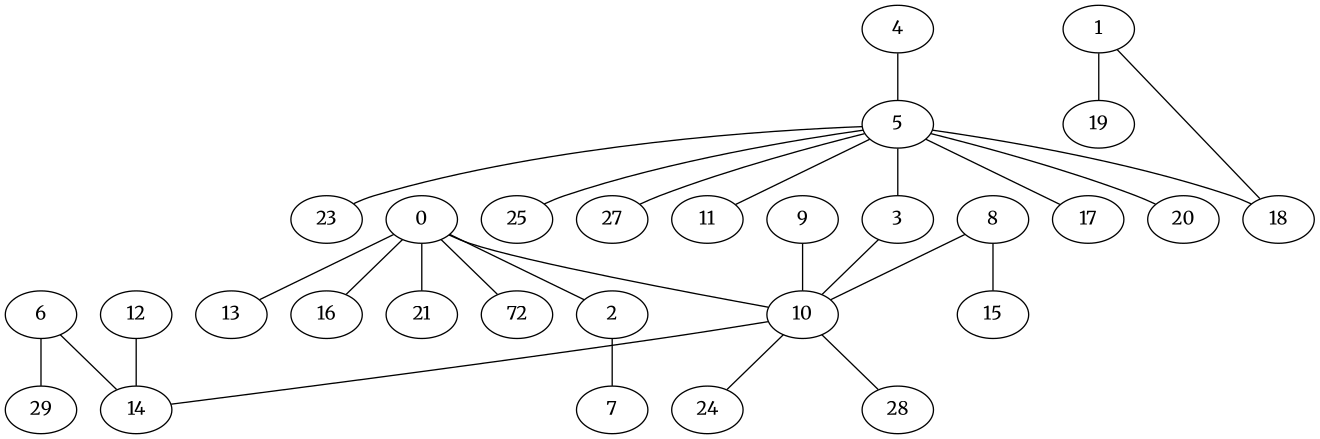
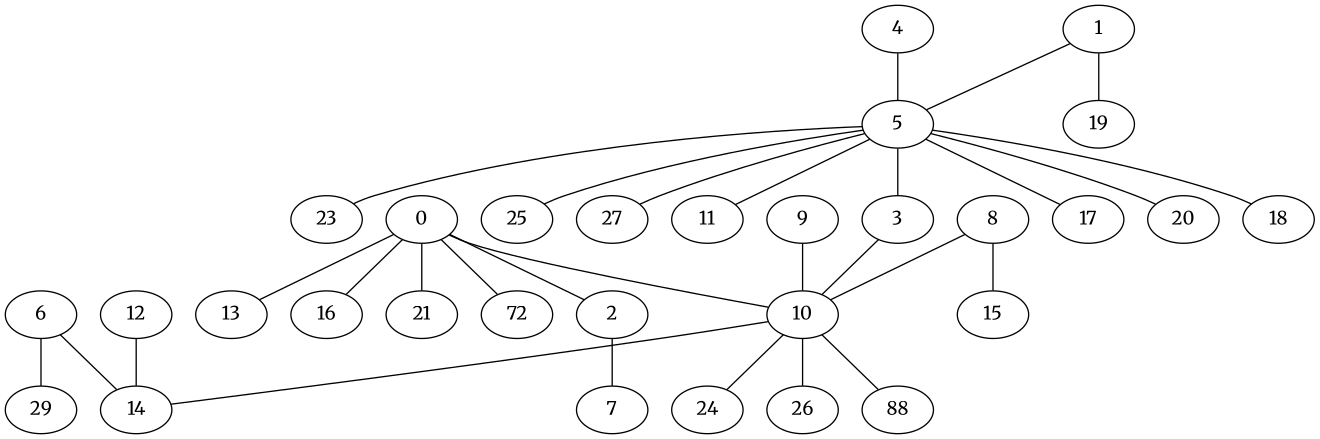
(1189, 124) -> (998, 77)
none -> (803, 410)
(898, 410) -> (898, 410)
